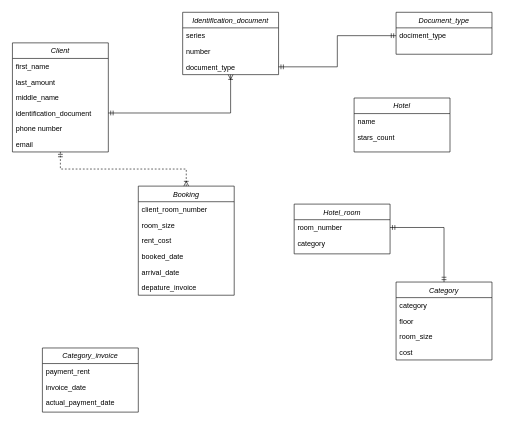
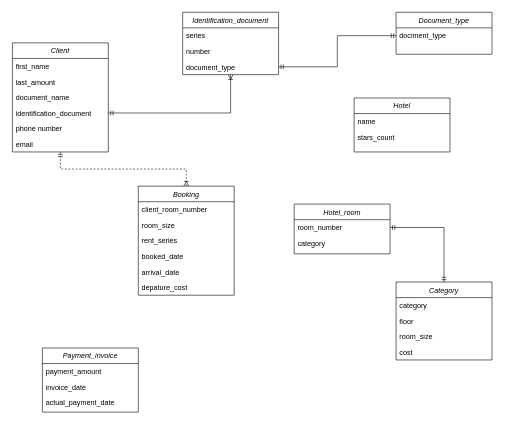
(36, 98) -> (42, 98)
(160, 241) -> (163, 241)
(172, 288) -> (168, 288)
(90, 356) -> (90, 356)
(70, 372) -> (74, 372)
